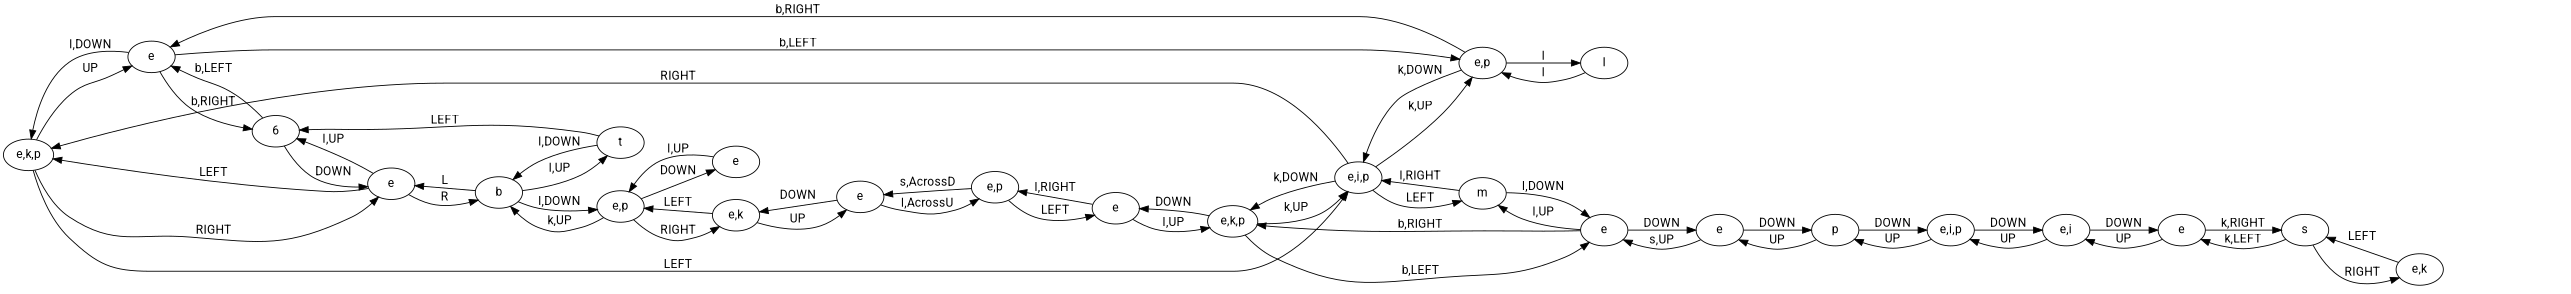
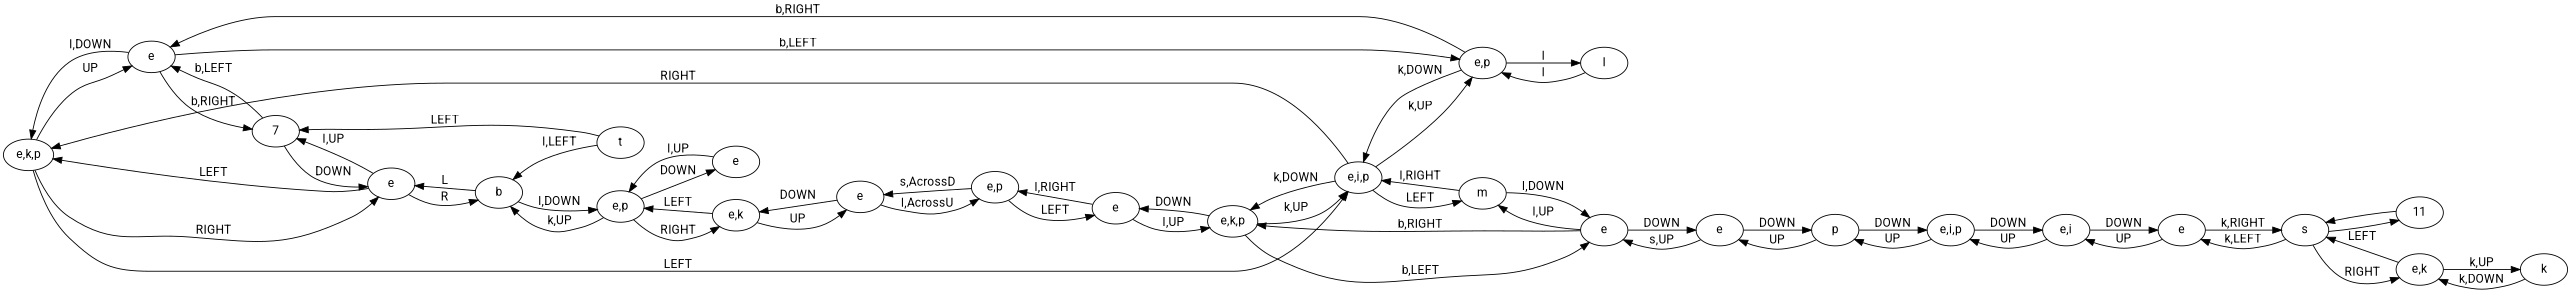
(276, 131) -> (276, 131)
(560, 142) -> (560, 142)
(564, 182) -> none
none -> (2420, 213)
none -> (2544, 270)
